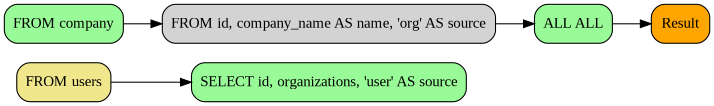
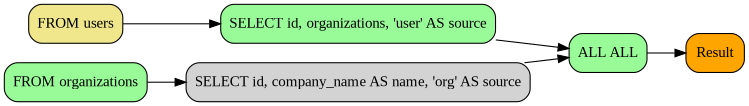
(64, 24) -> (76, 82)
(329, 24) -> (358, 82)
none -> (527, 44)
